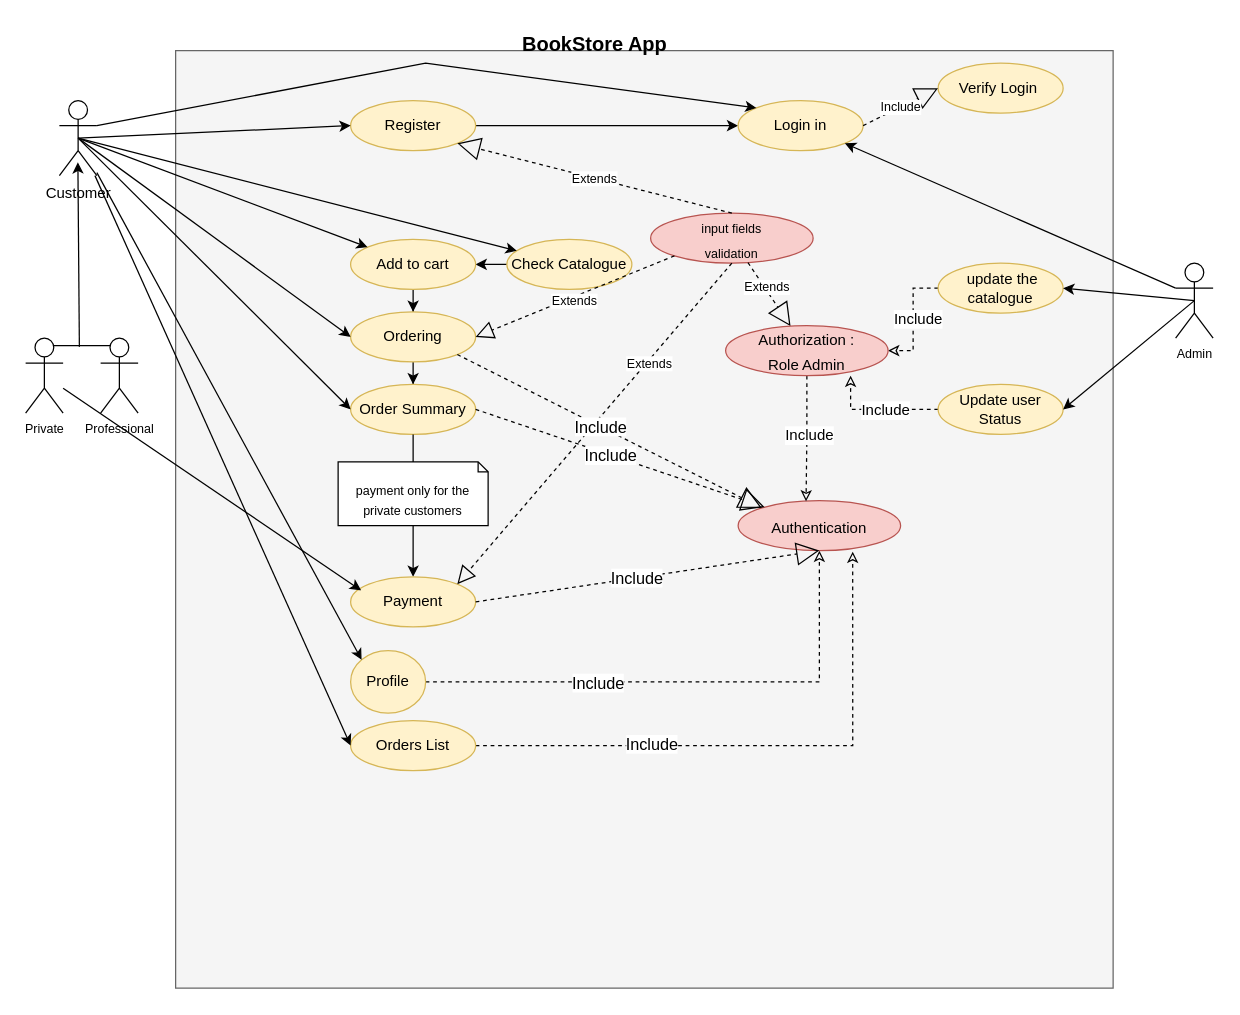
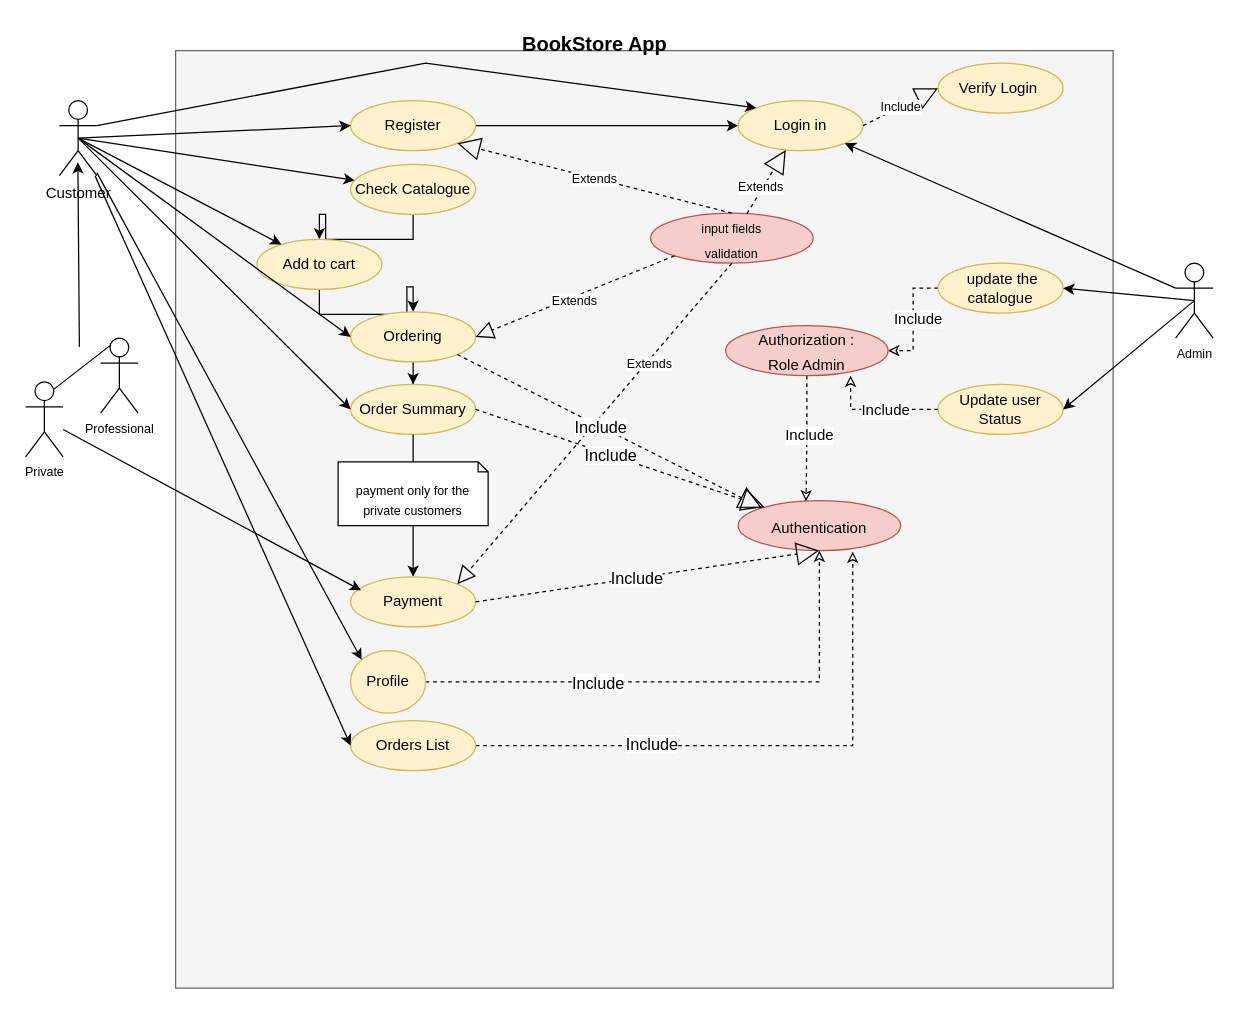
(413, 264) -> (319, 264)
(569, 264) -> (413, 189)
(763, 285) -> (760, 192)
(44, 376) -> (44, 419)
